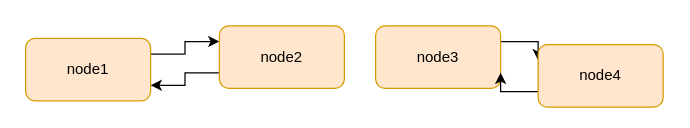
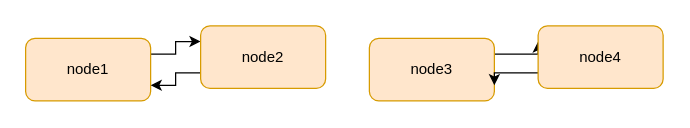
(282, 57) -> (263, 57)
(438, 57) -> (432, 69)
(601, 76) -> (601, 57)
